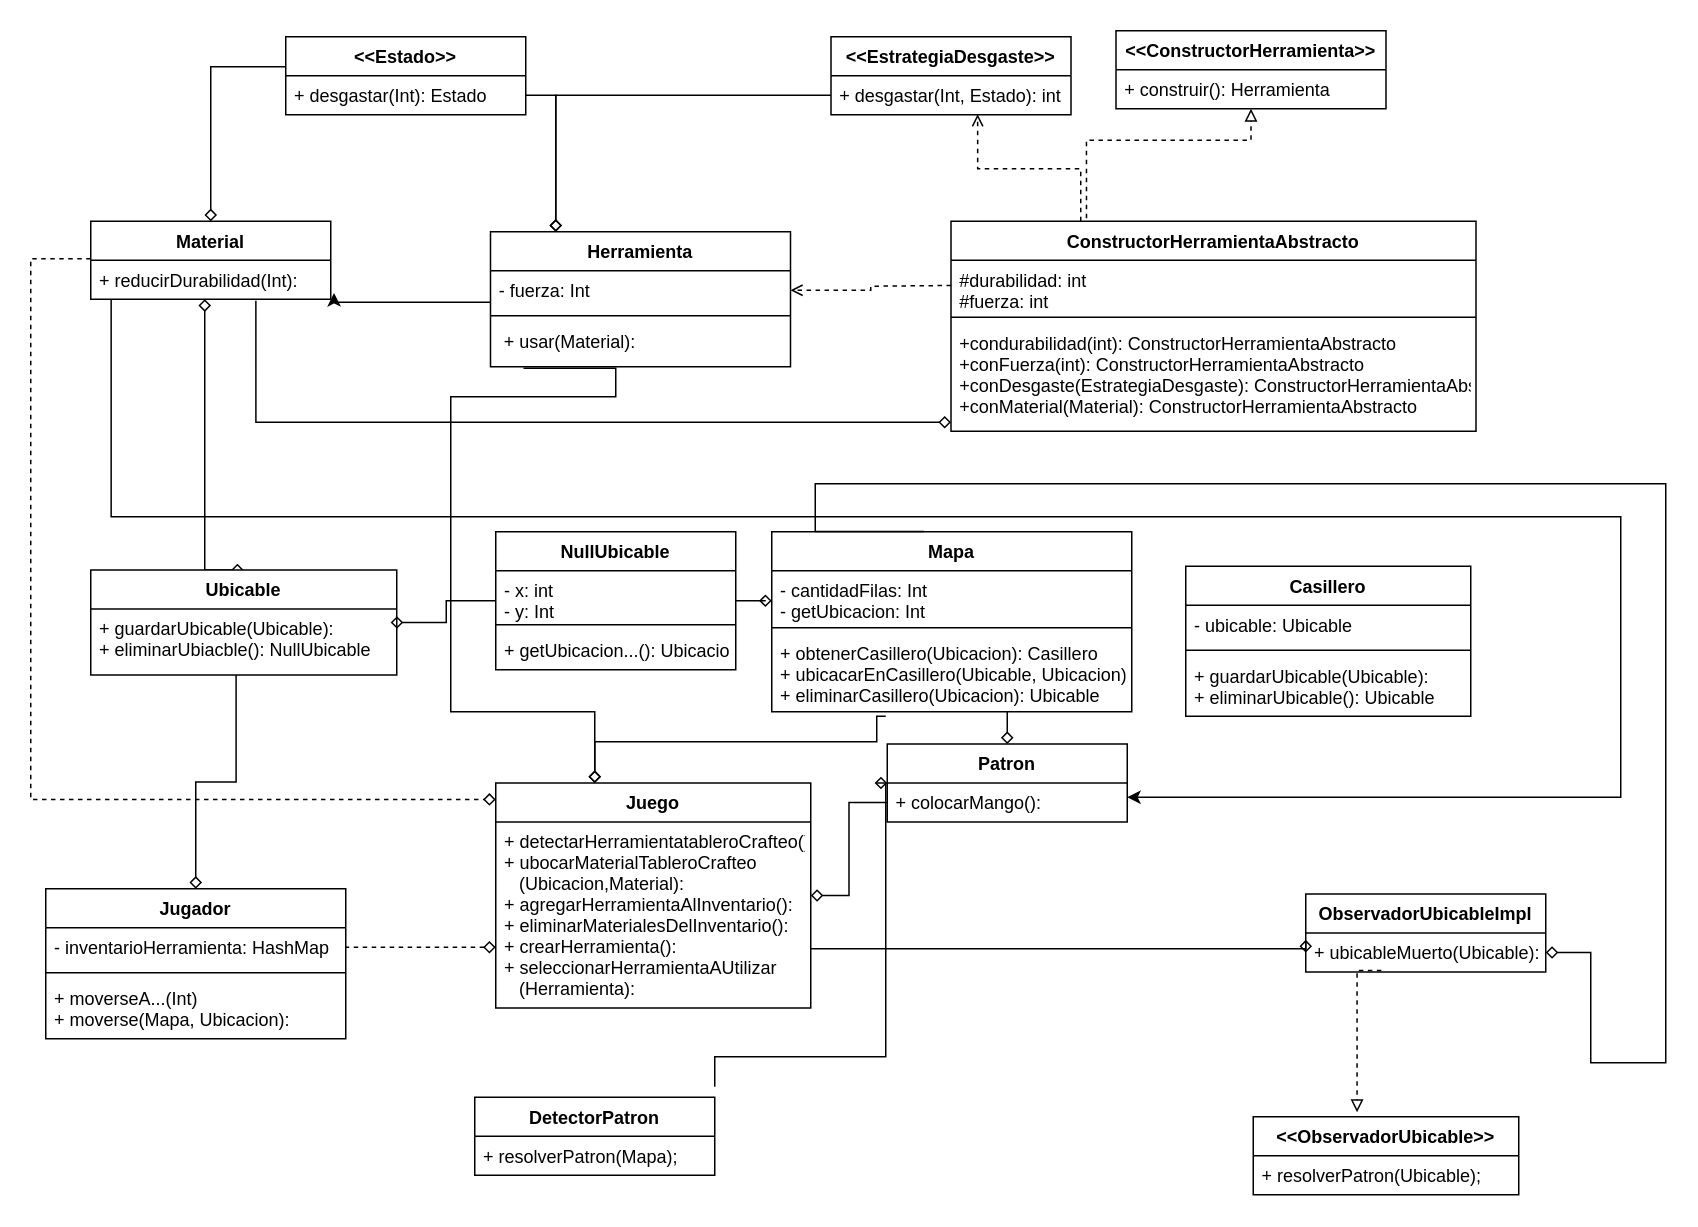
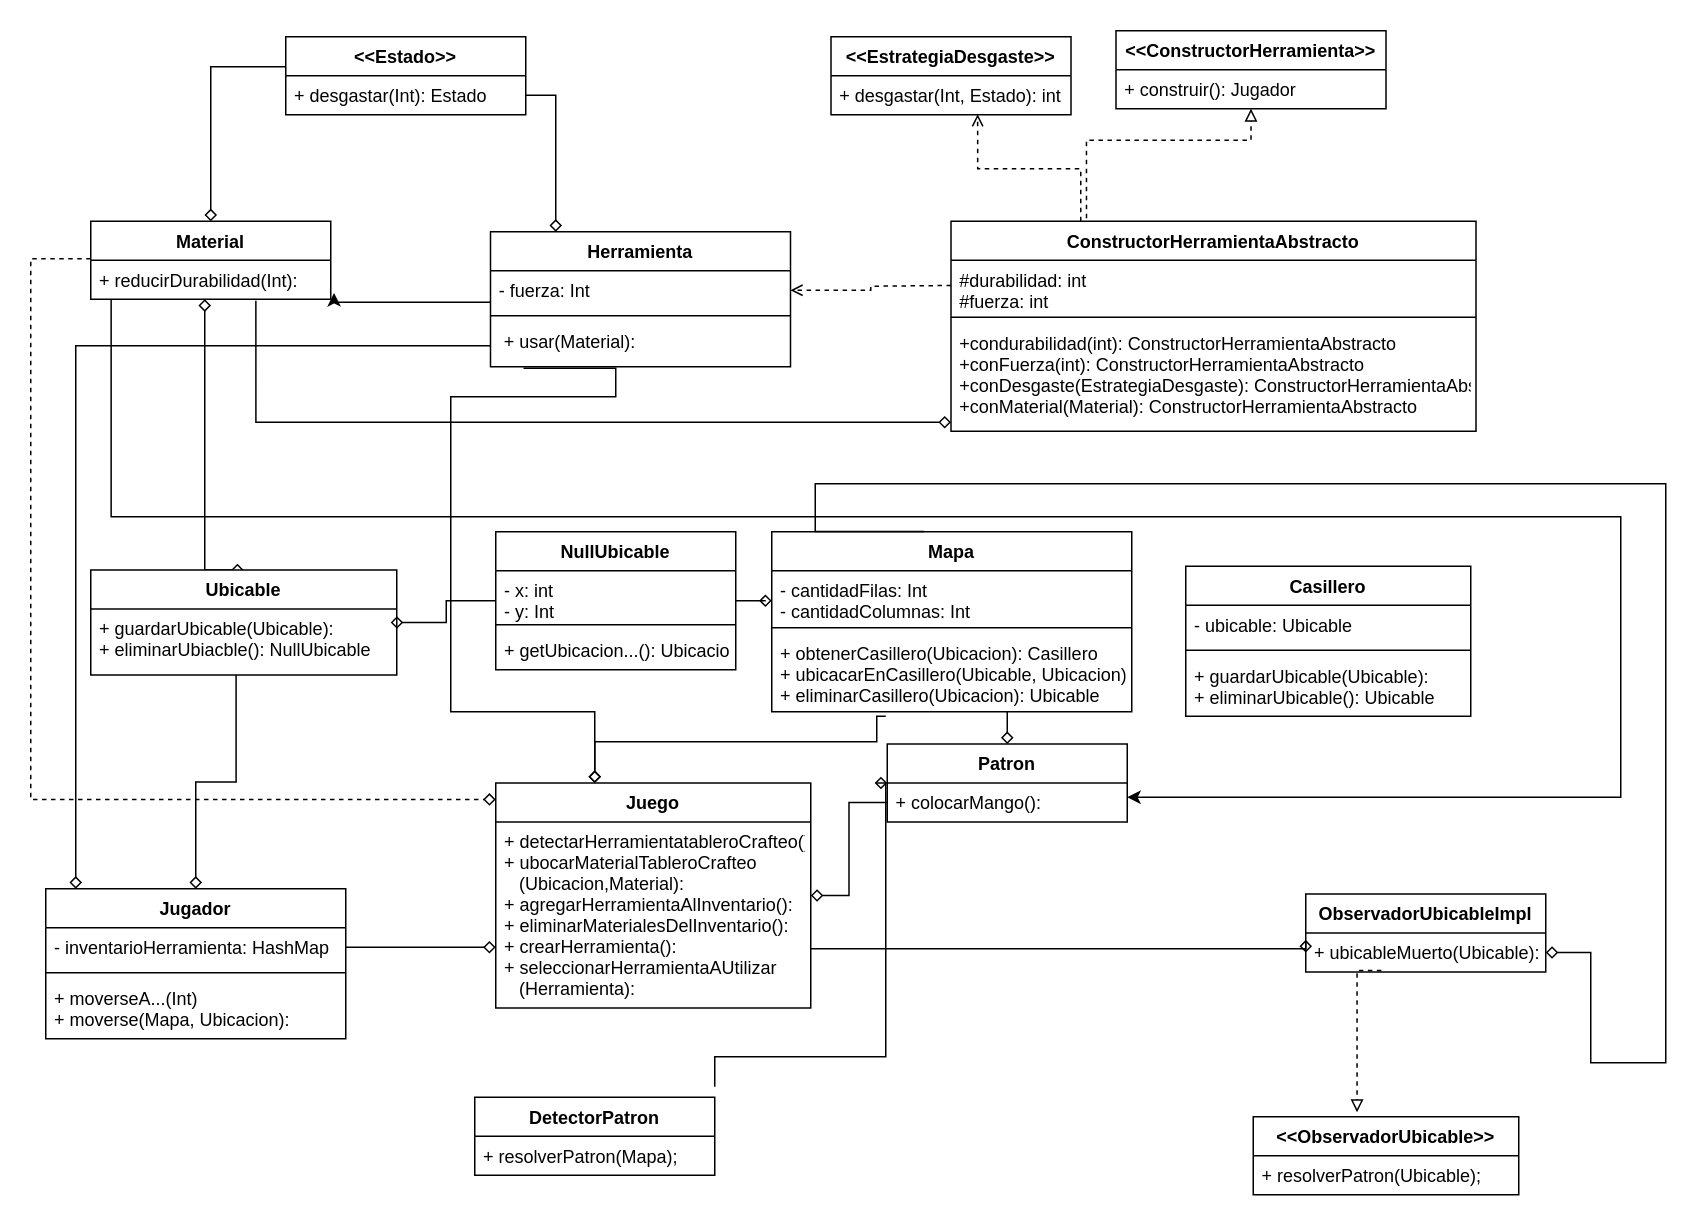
(1244, 90) -> (1226, 90)
(693, 95) -> none
none -> (76, 406)
(867, 591) -> (867, 591)
(414, 947) -> (414, 947)
